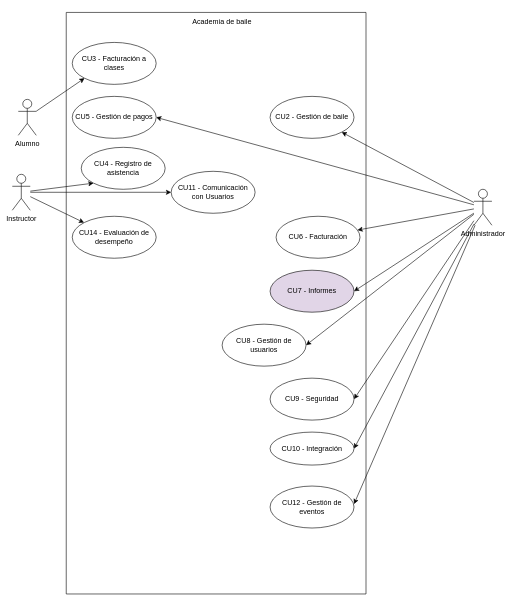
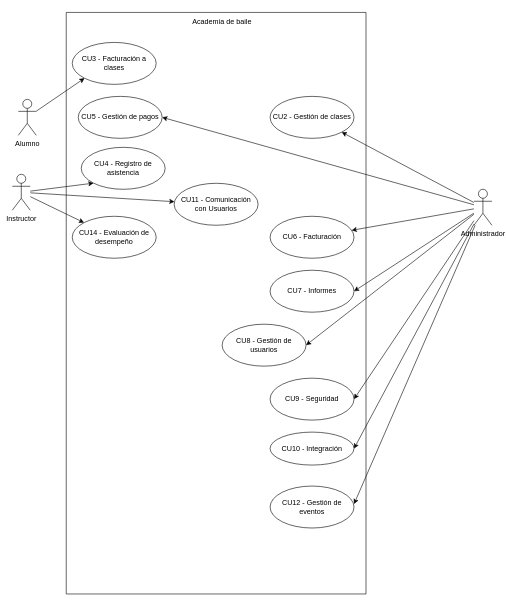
(114, 117) -> (120, 117)
(312, 117) -> (312, 117)
(213, 192) -> (216, 204)
(318, 237) -> (312, 237)
(312, 291) -> (312, 291)
